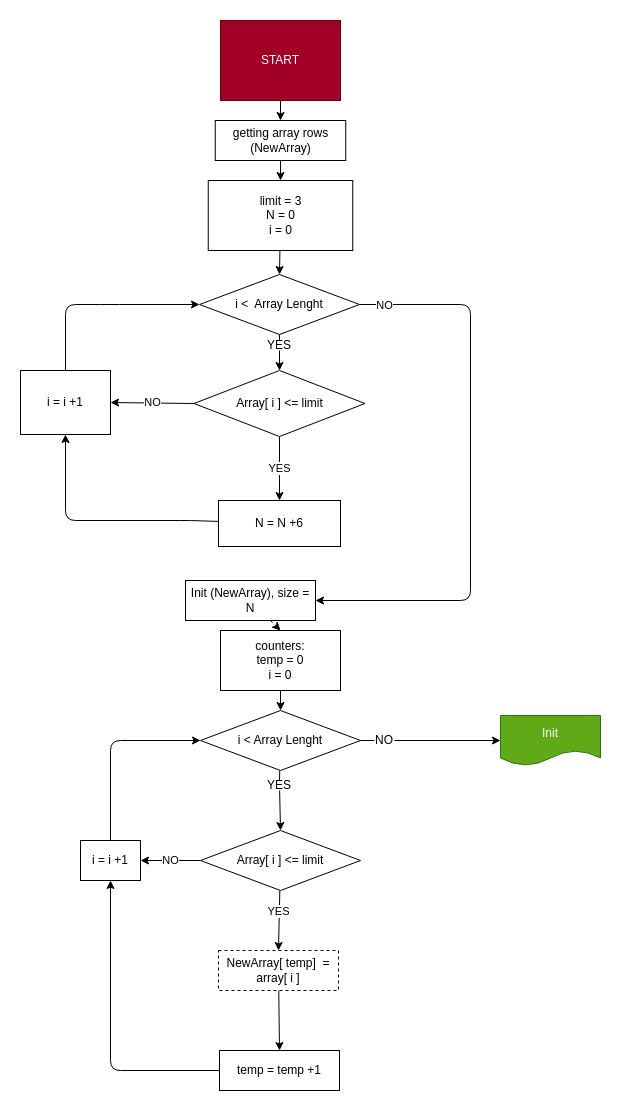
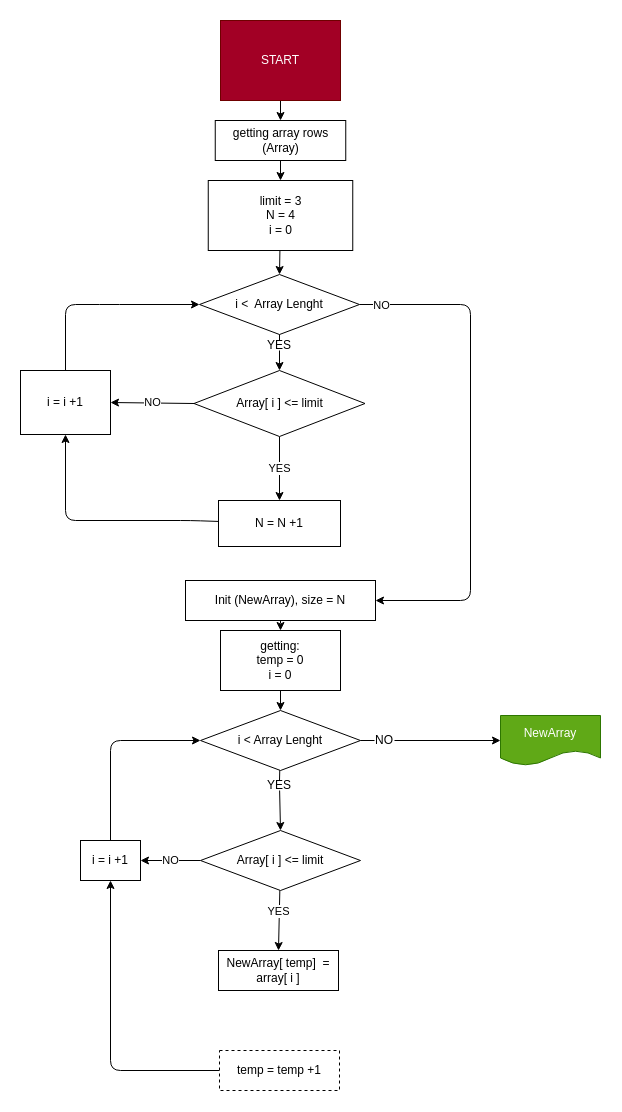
(281, 141) -> (281, 141)
(281, 216) -> (281, 216)
(280, 524) -> (280, 524)
(251, 601) -> (281, 601)
(281, 661) -> (281, 661)
(551, 734) -> (551, 734)
(279, 971) -> (279, 971)
(279, 1017) -> none
(280, 1071) -> (280, 1071)
